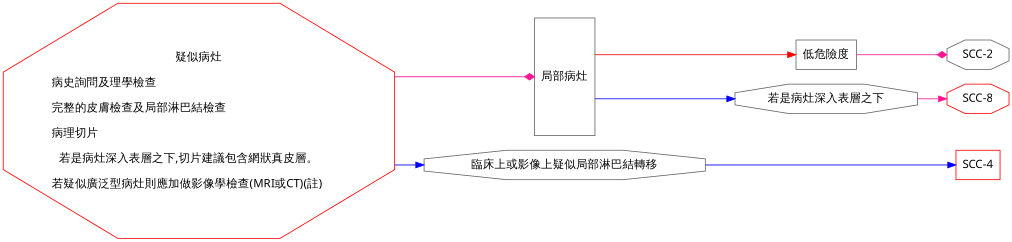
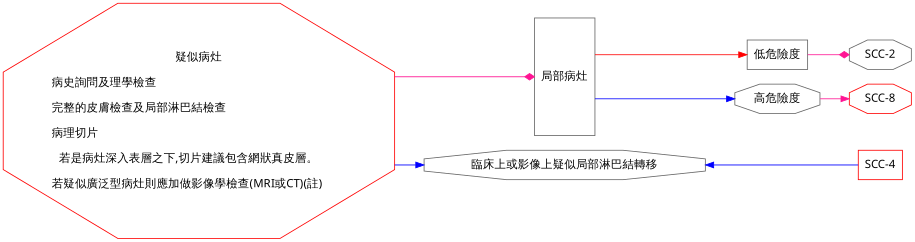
(826, 99) -> (777, 99)
(827, 165) -> (786, 165)
